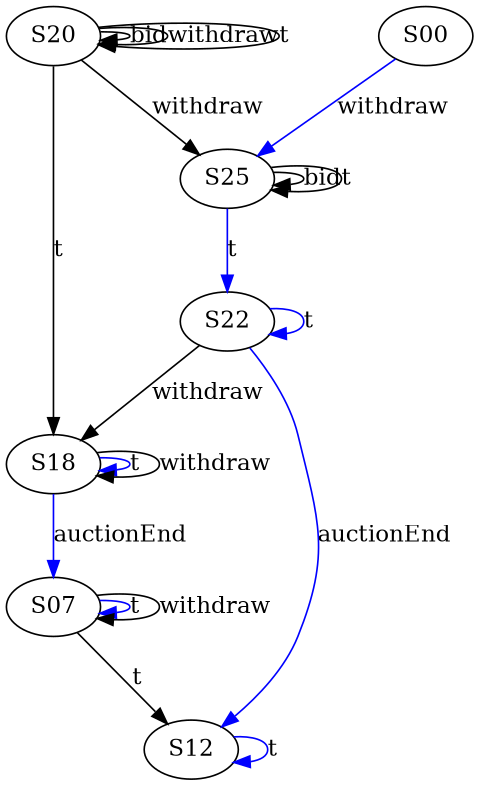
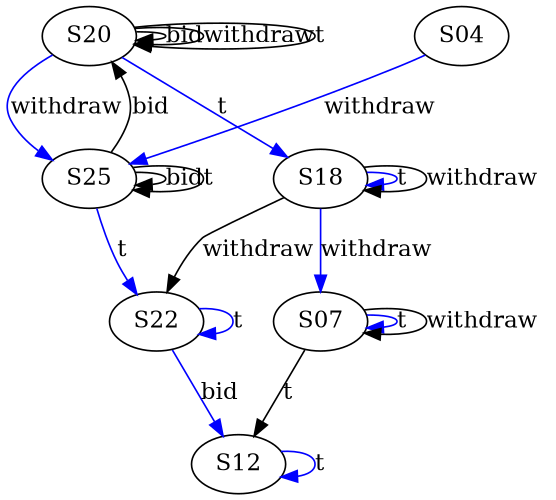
(426, 36) -> (462, 36)
(134, 102) -> (9, 99)
none -> (130, 115)
(53, 242) -> (197, 103)
(147, 388) -> (221, 228)
(121, 536) -> (376, 250)
(385, 536) -> (220, 393)
